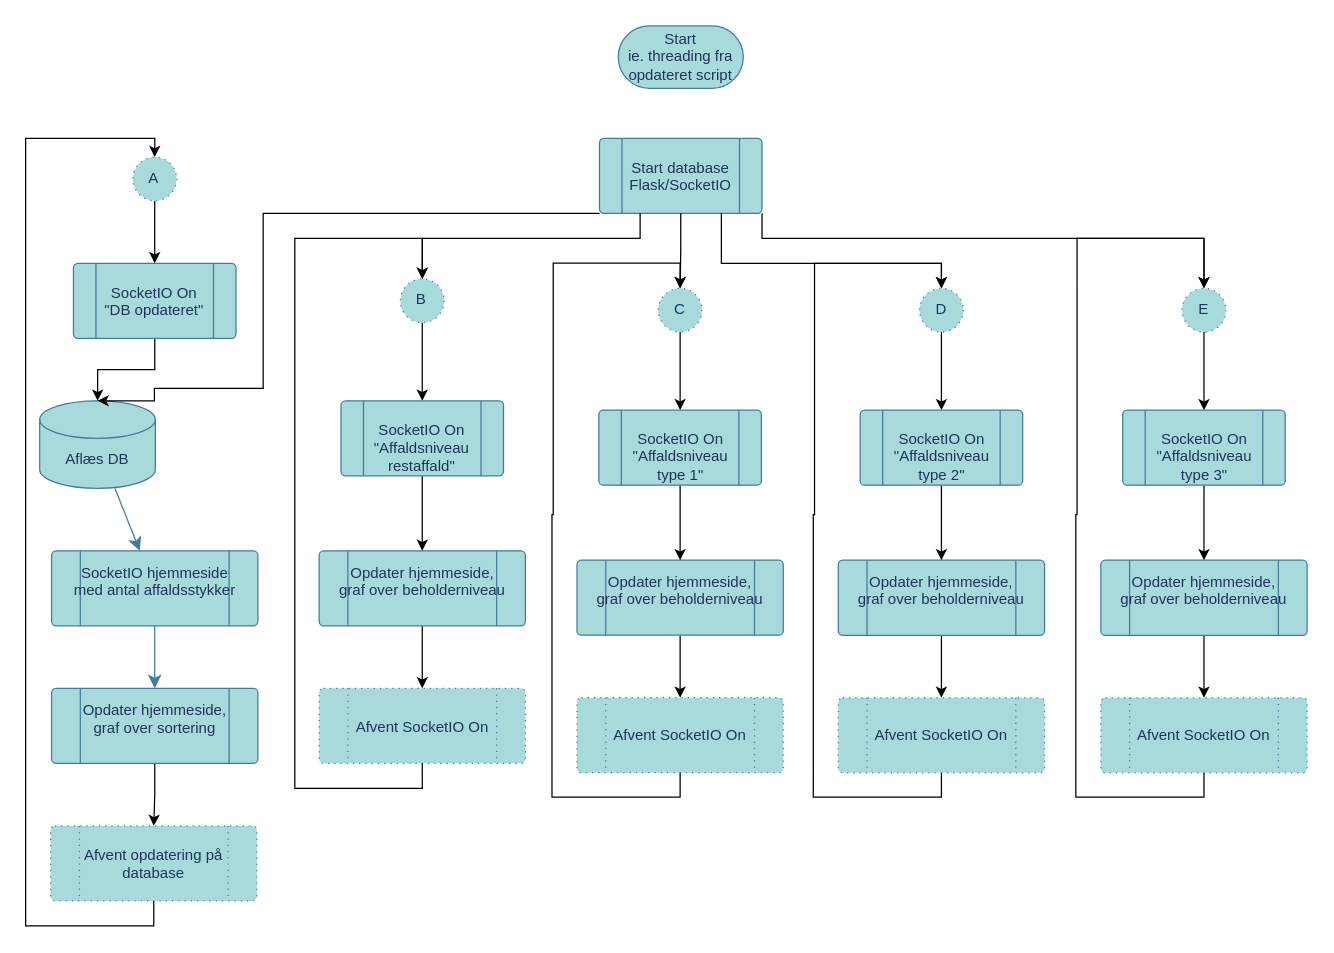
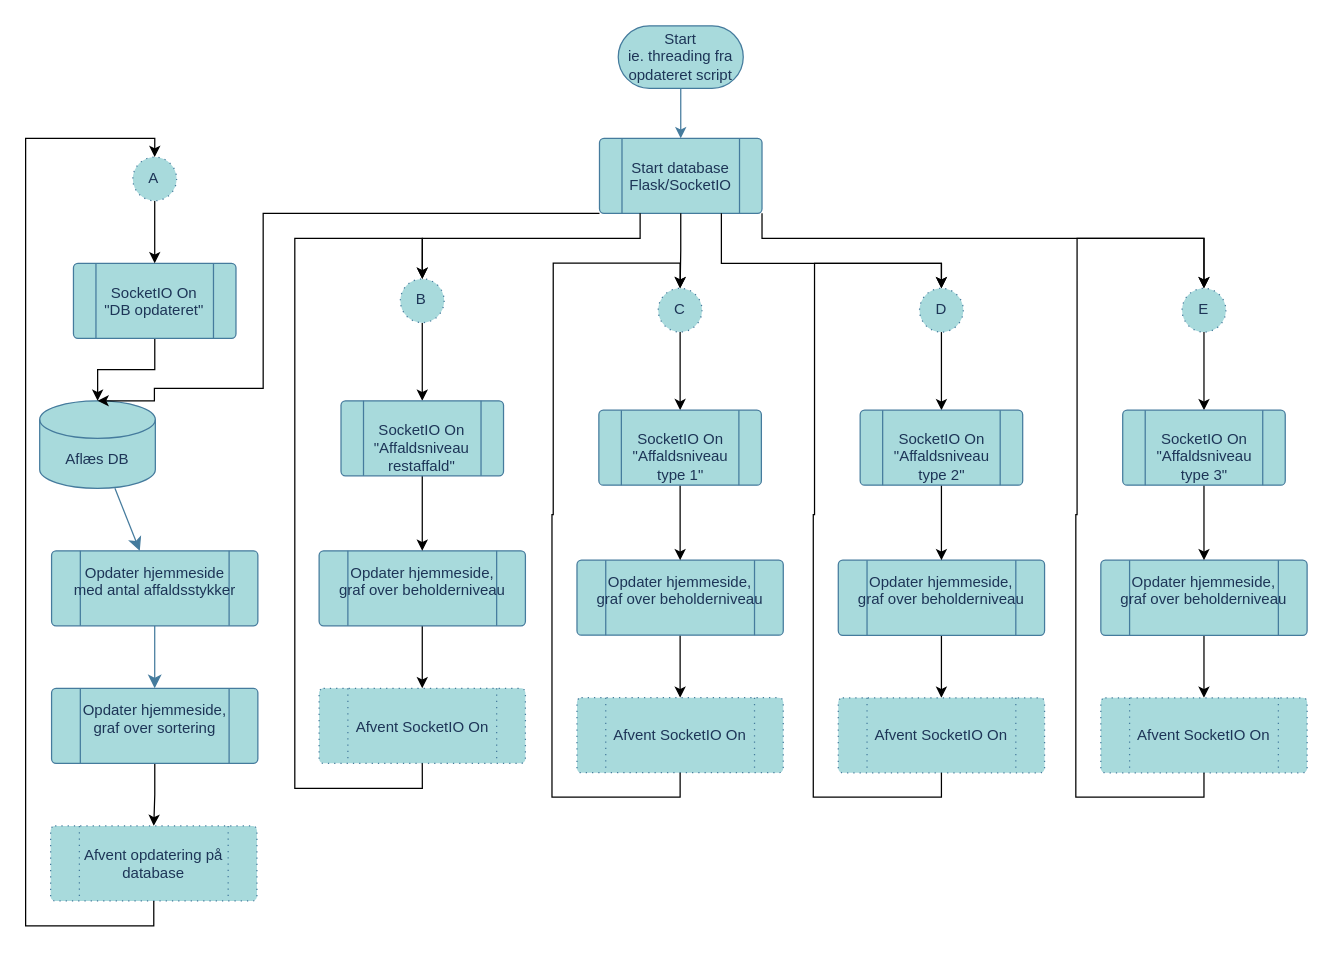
none -> (681, 109)
(155, 582) -> (155, 582)
